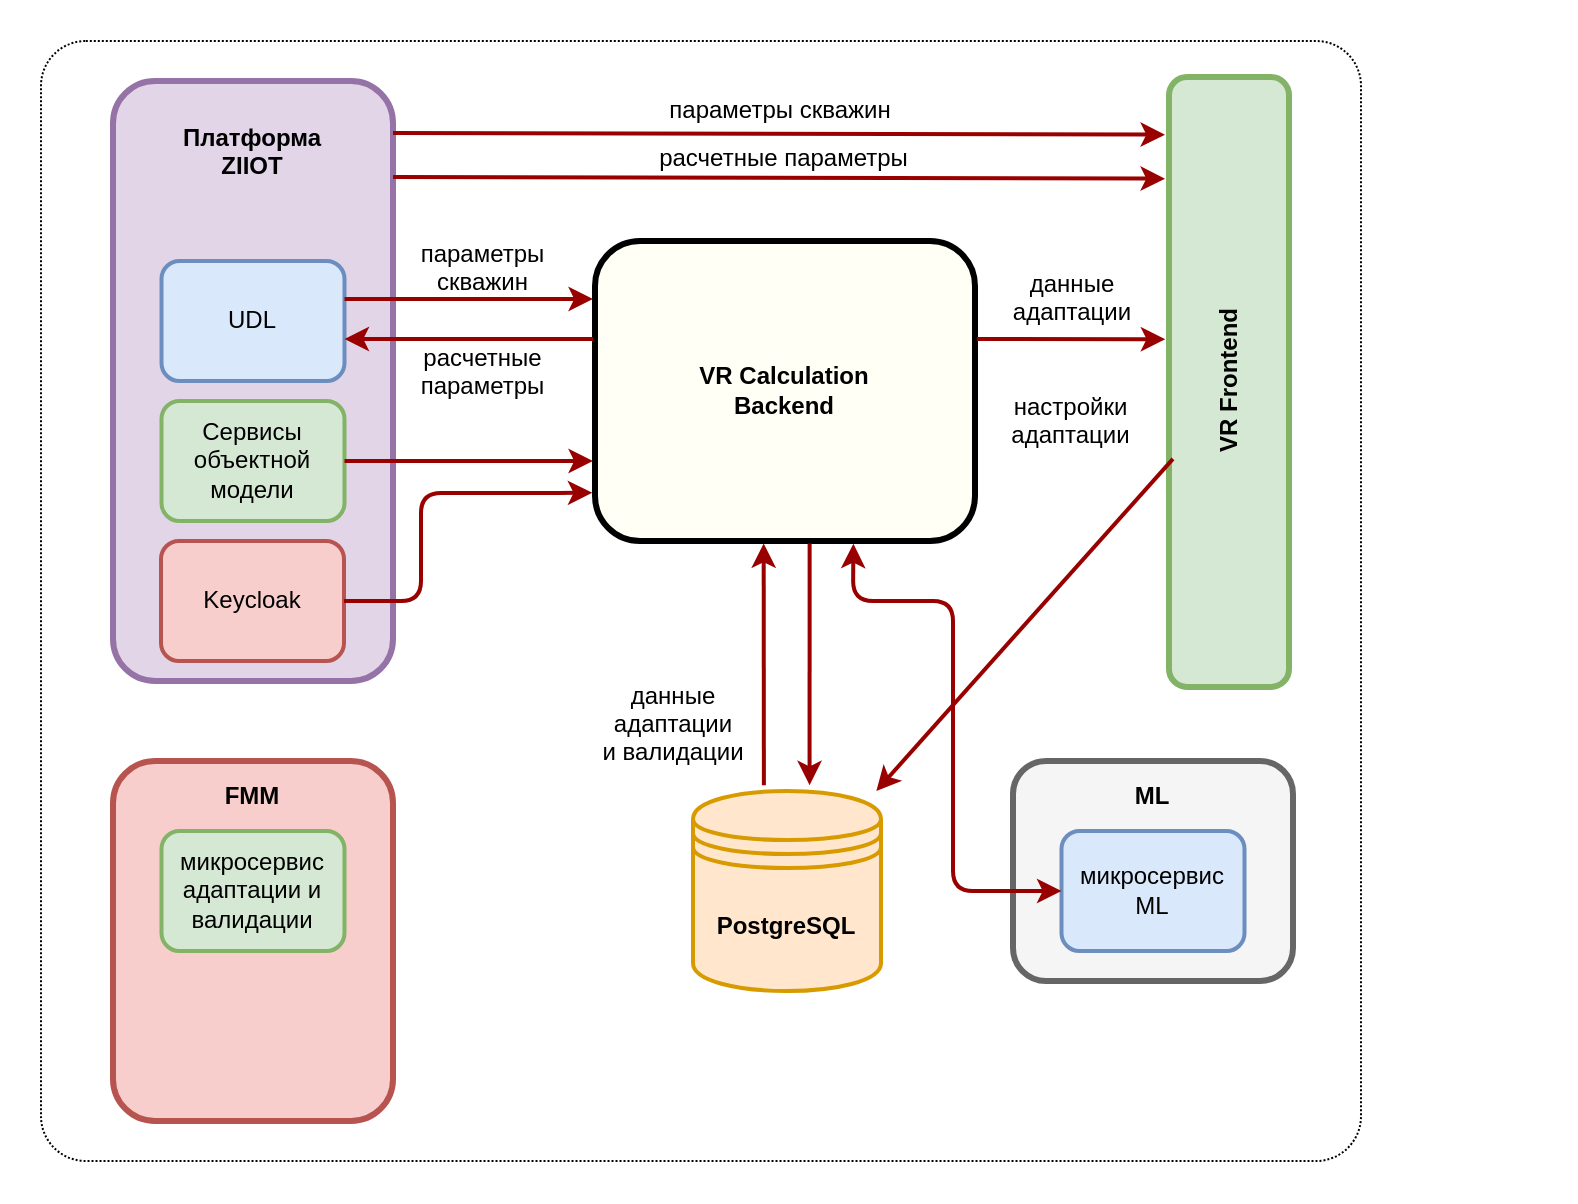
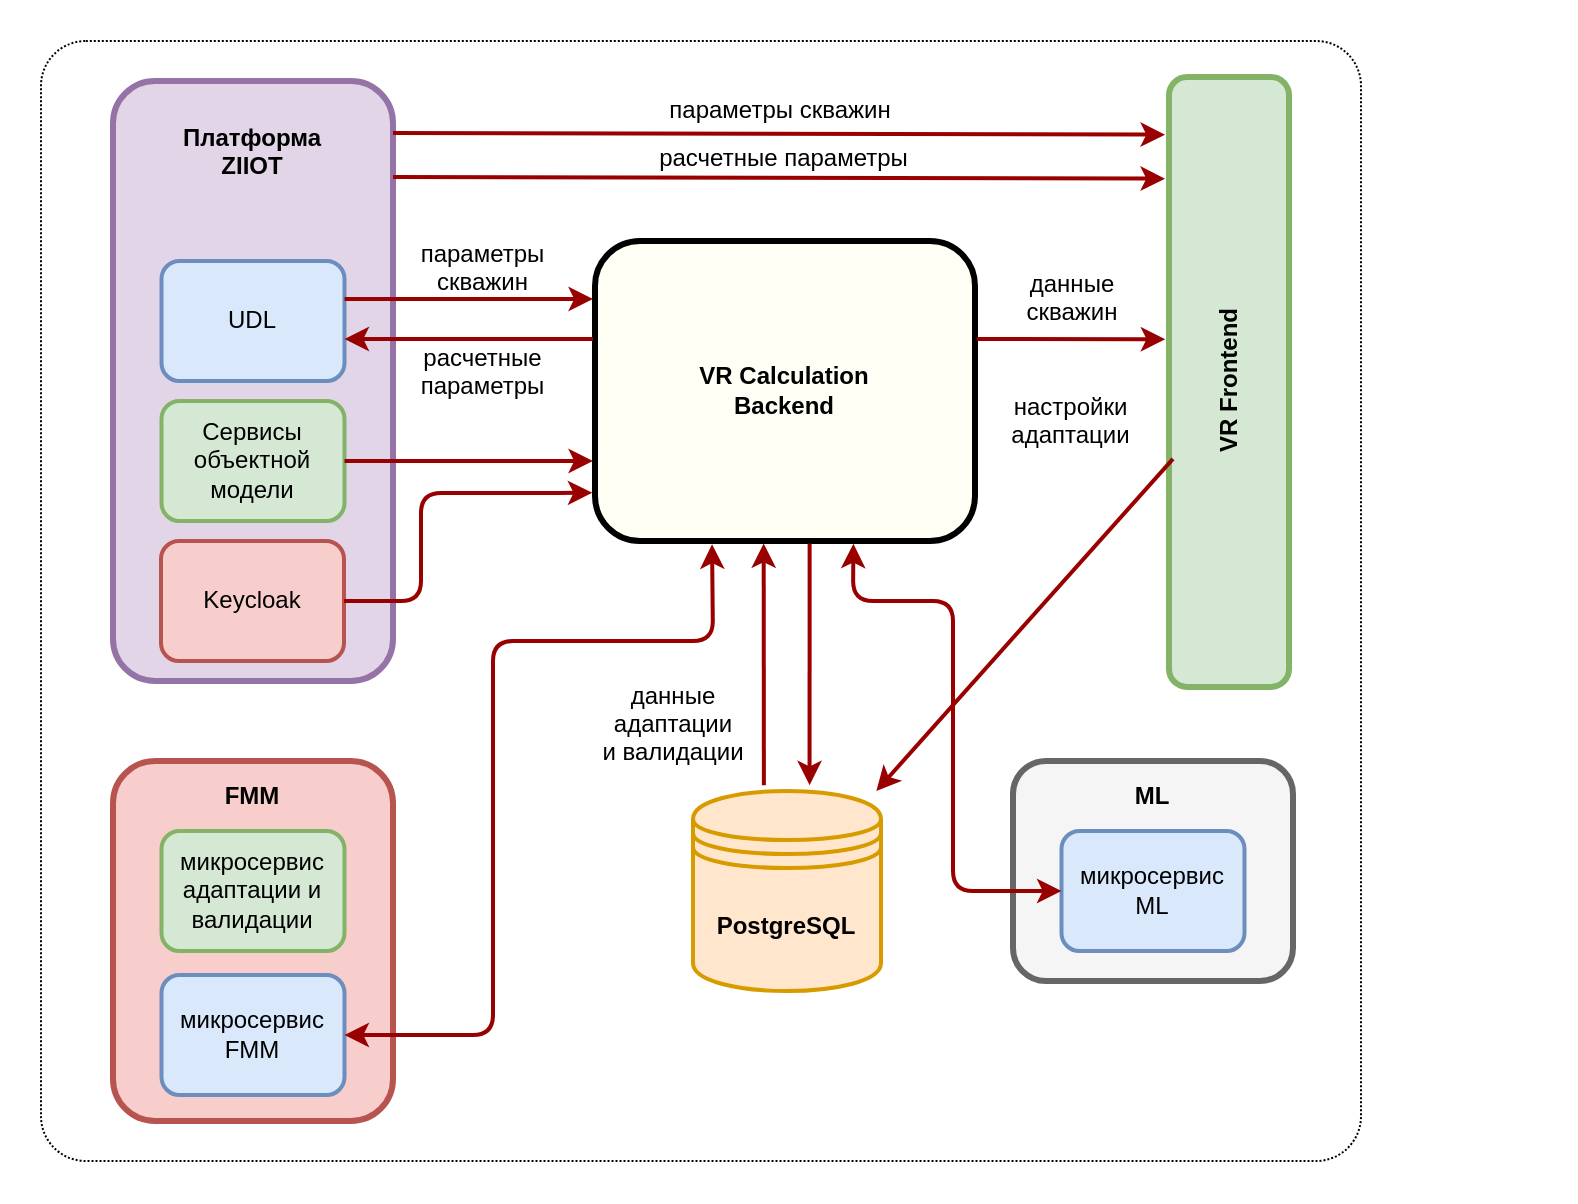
(1072, 284) -> (1072, 284)
none -> (493, 761)
none -> (253, 1035)
